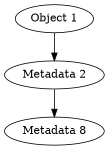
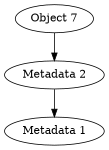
(54, 19) -> (54, 19)
(54, 131) -> (54, 131)
